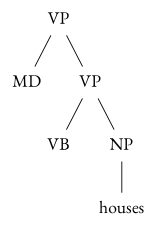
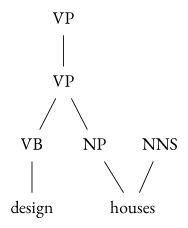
(27, 82) -> none
none -> (160, 145)
none -> (32, 209)
